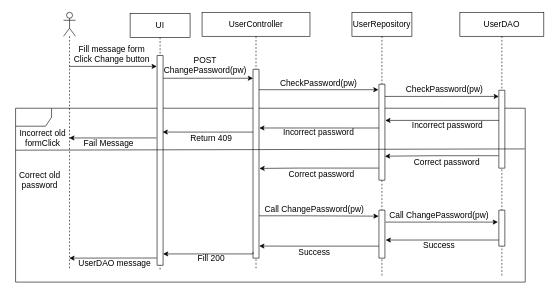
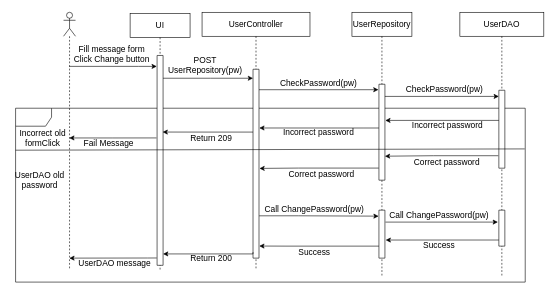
(205, 65) -> (205, 65)
(211, 138) -> (211, 138)
(40, 180) -> (40, 180)
(211, 258) -> (211, 258)
